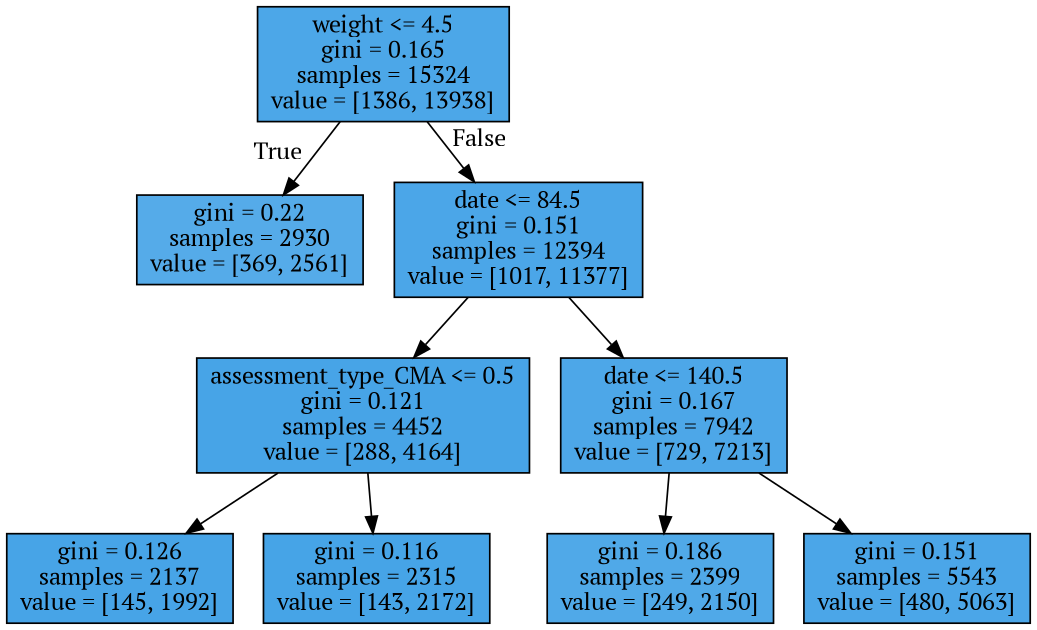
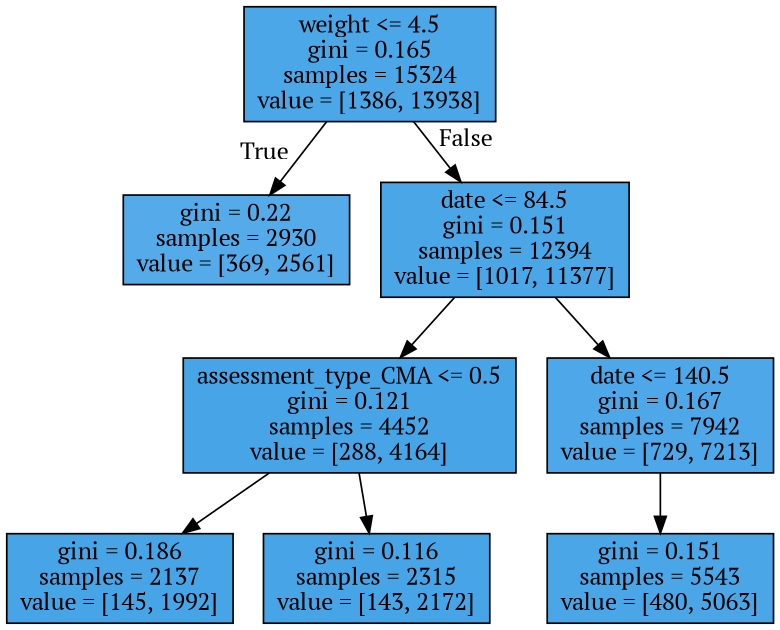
(120, 578) -> (120, 578)
(660, 578) -> none
